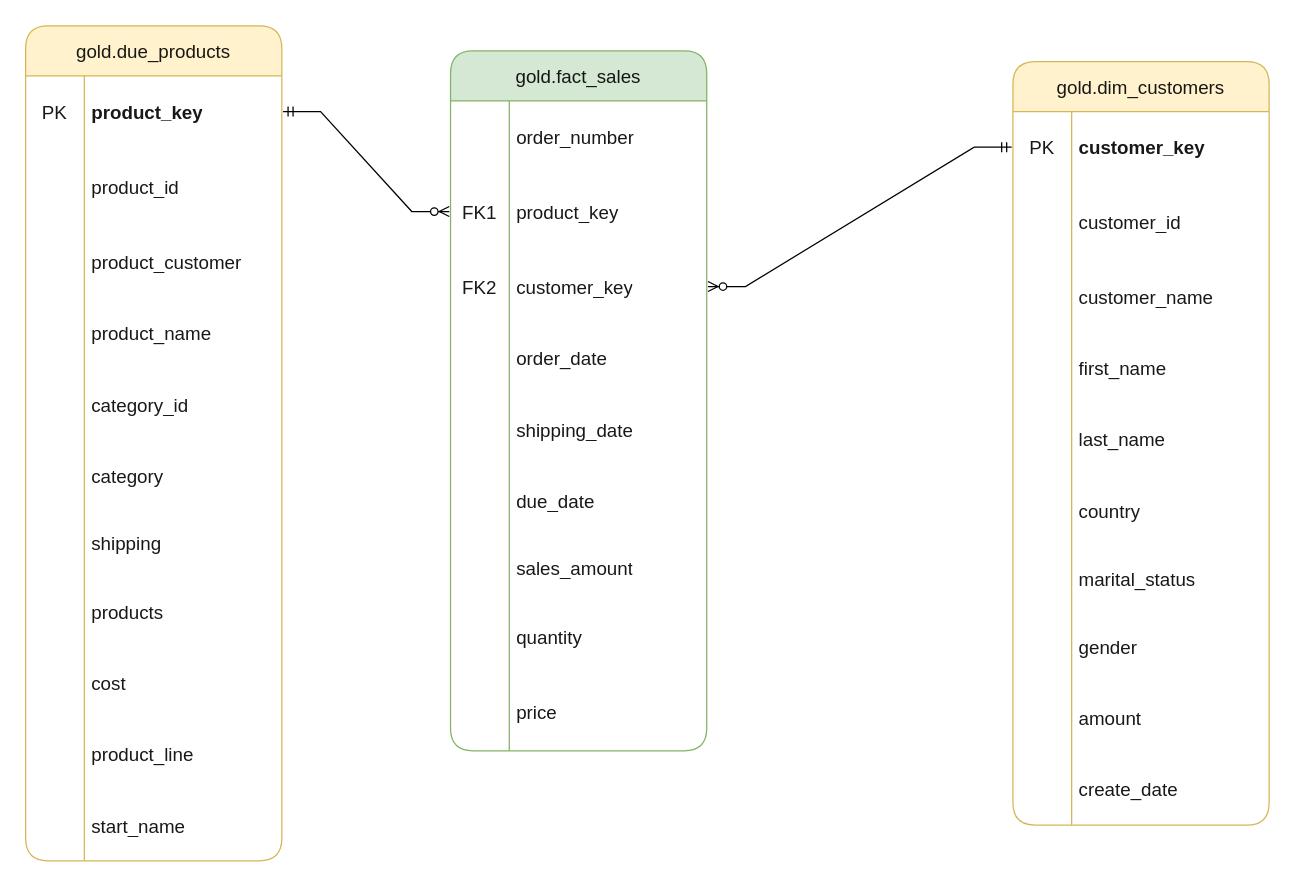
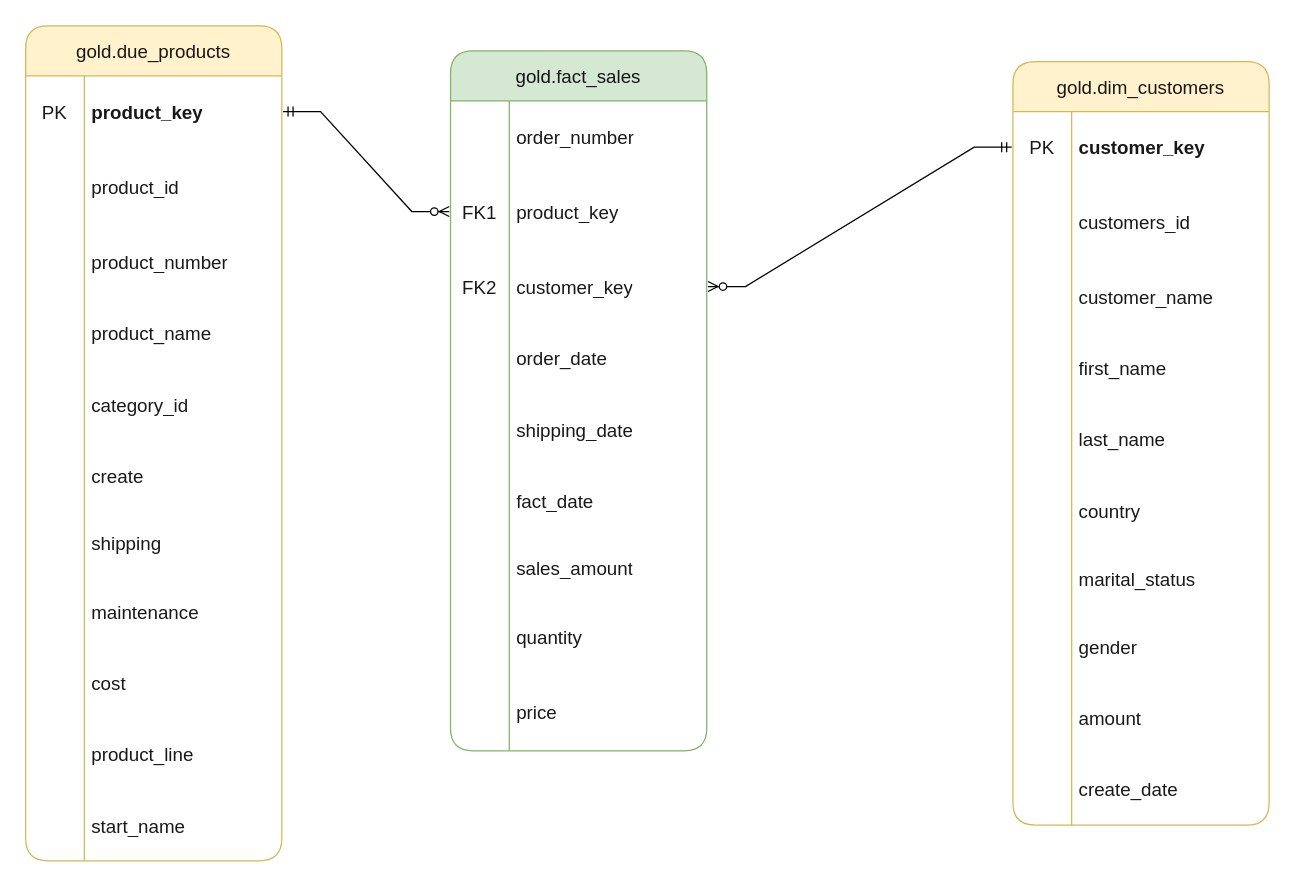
(1135, 222) -> (1140, 222)
(176, 262) -> (165, 262)
(134, 476) -> (123, 476)
(559, 501) -> (564, 501)
(134, 612) -> (147, 612)
